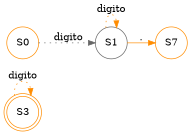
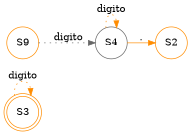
(23, 43) -> (23, 43)
(111, 43) -> (111, 43)
(171, 43) -> (171, 43)
